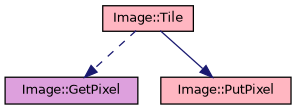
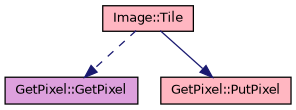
(71, 91) -> (71, 91)
(226, 91) -> (226, 91)
